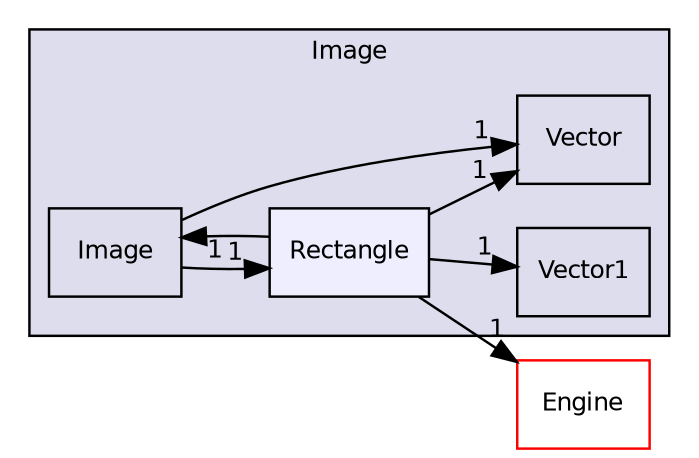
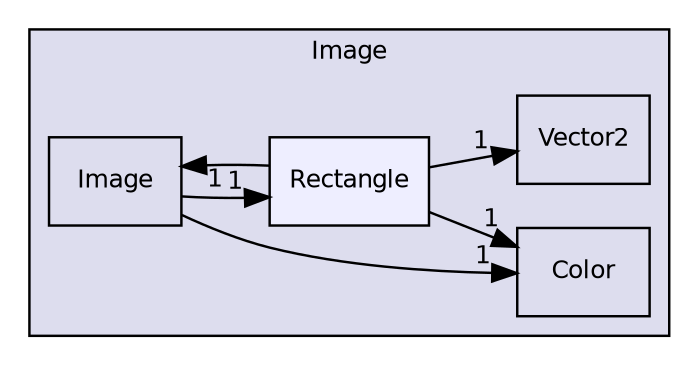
(583, 140) -> (583, 272)
(583, 272) -> (583, 140)
(583, 404) -> none
